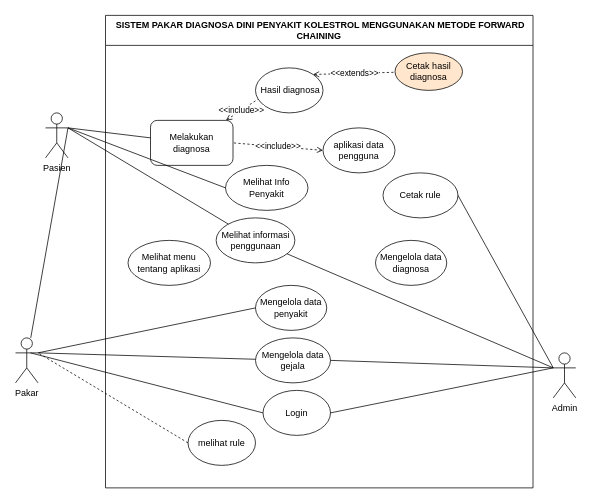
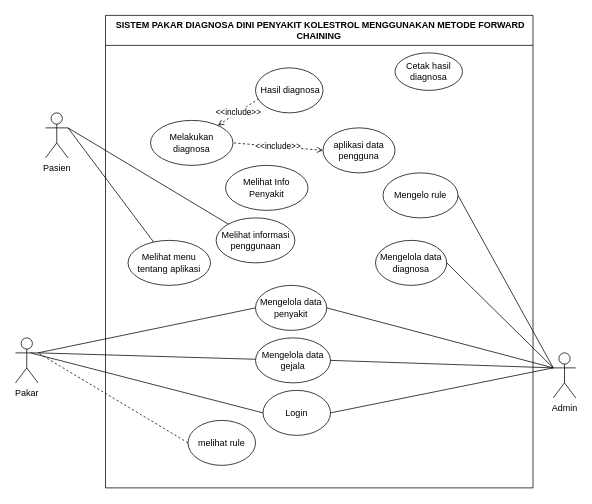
(429, 72) -> (429, 72)
(354, 73) -> none
(112, 133) -> none
(192, 143) -> (192, 143)
(151, 160) -> none
(420, 195) -> (420, 195)
(49, 233) -> (112, 187)
(418, 310) -> (435, 337)
none -> (497, 313)
